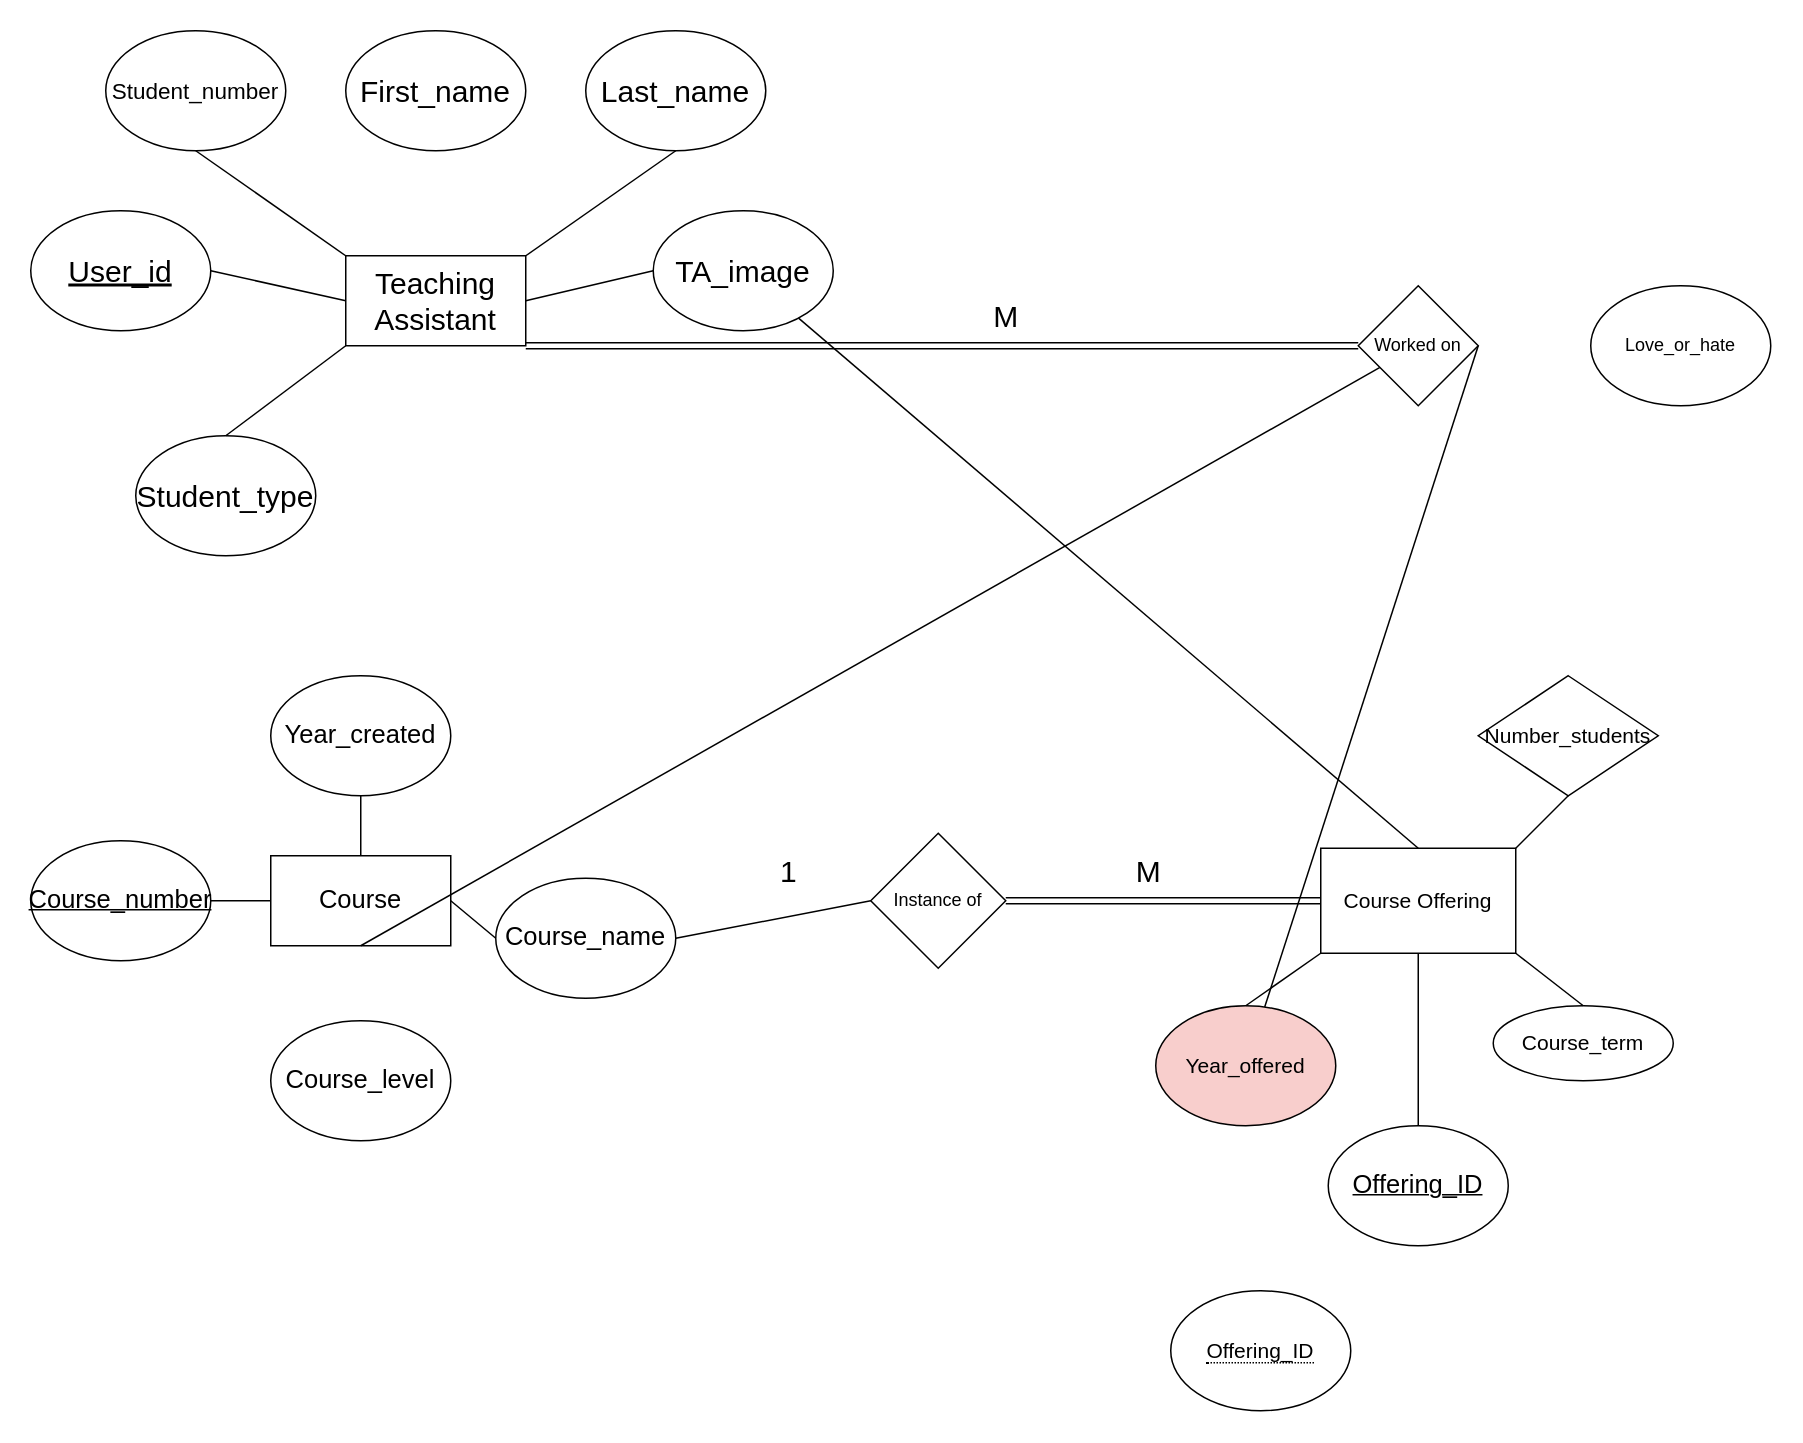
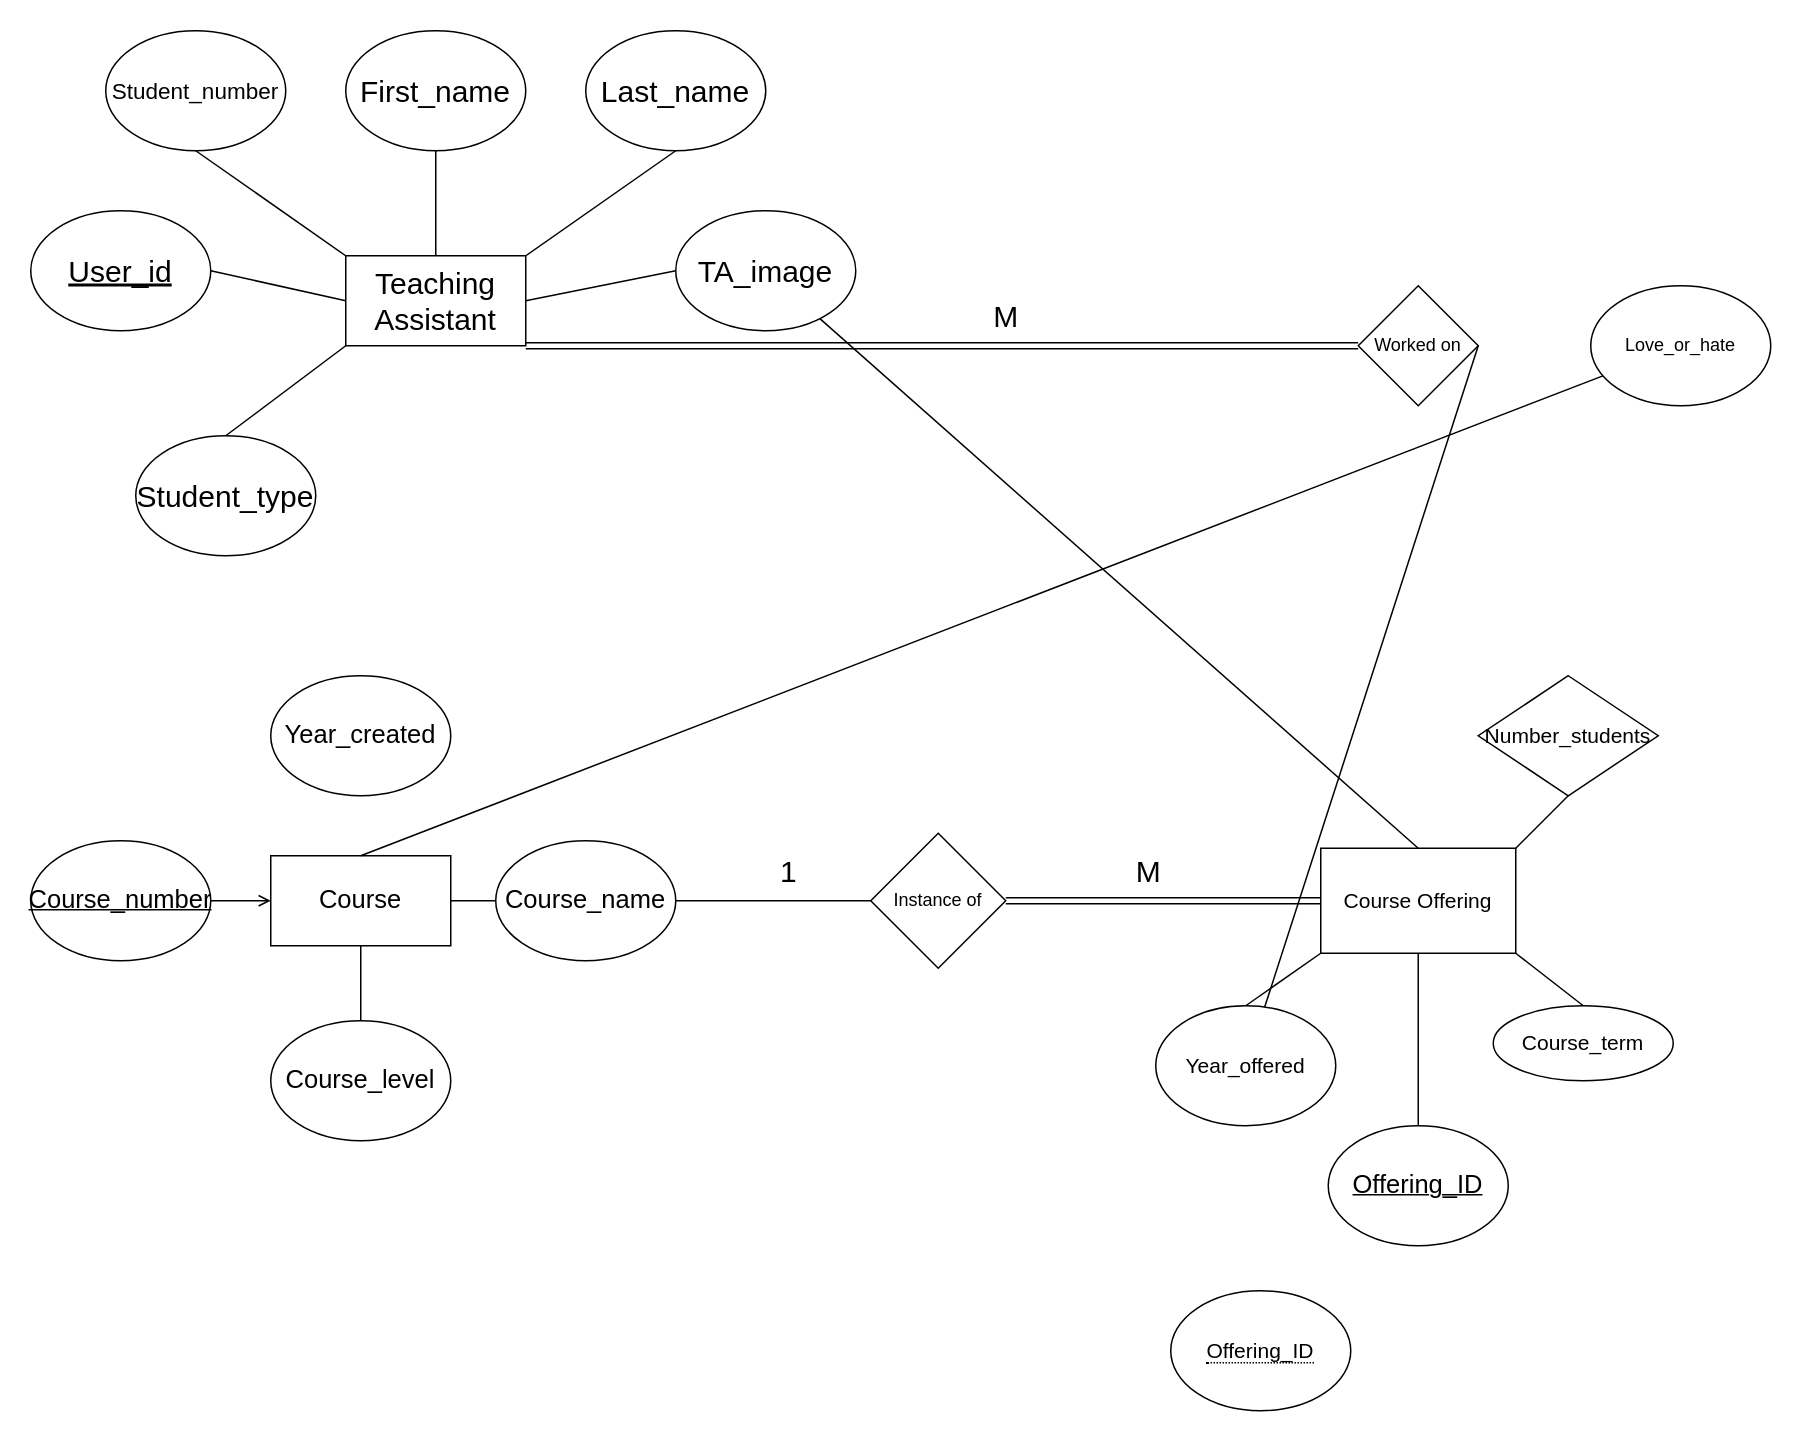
none -> (436, 203)
(743, 271) -> (766, 271)
(1126, 512) -> (361, 983)
(361, 826) -> (1232, 519)
(264, 901) -> (263, 901)
(586, 938) -> (586, 901)
(1246, 1066) -> (1246, 1066)
